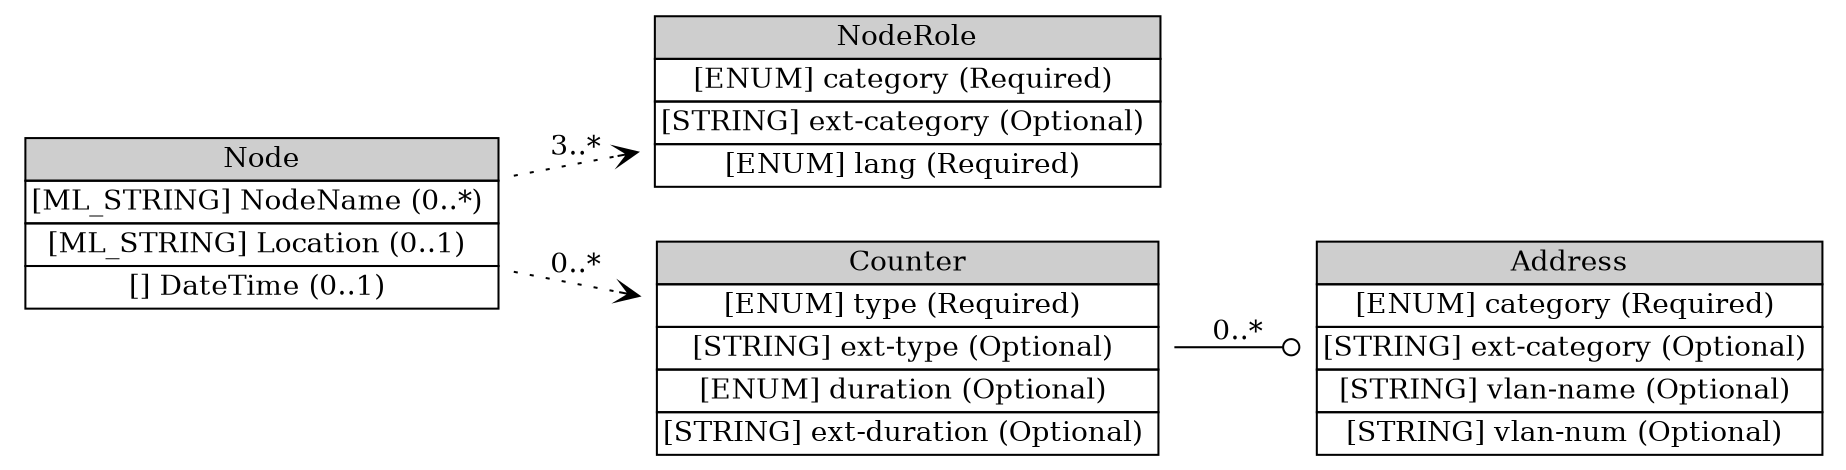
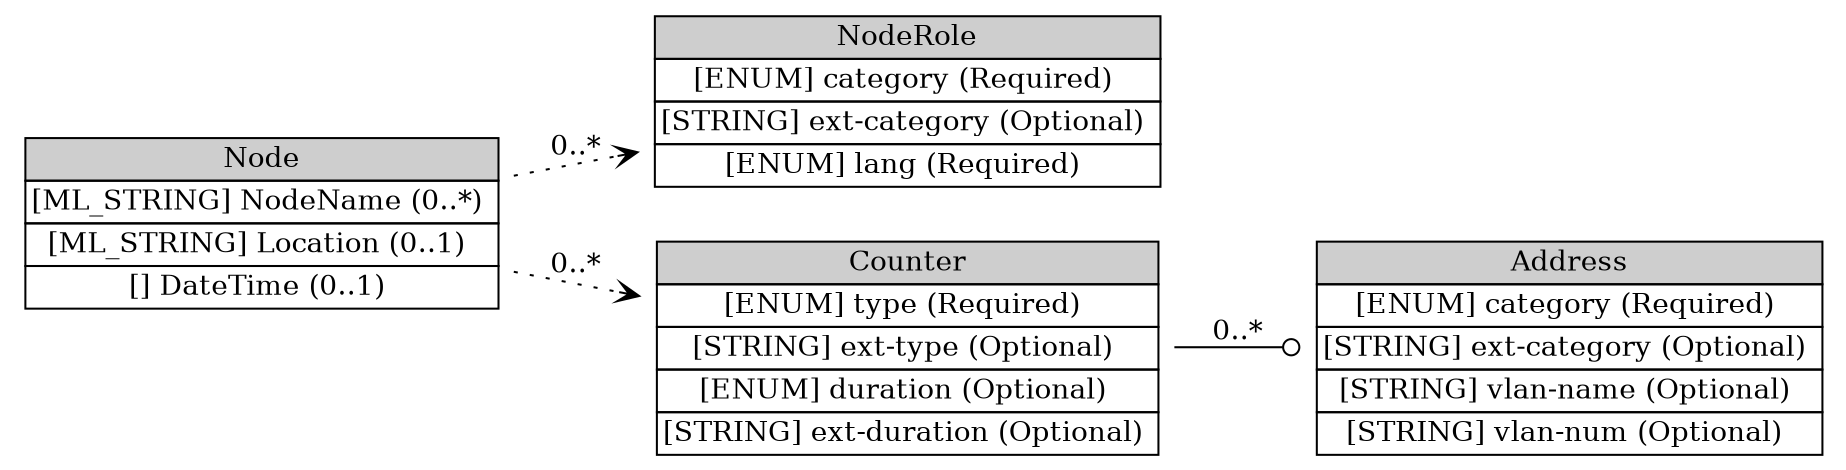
(576, 147) -> (576, 147)
